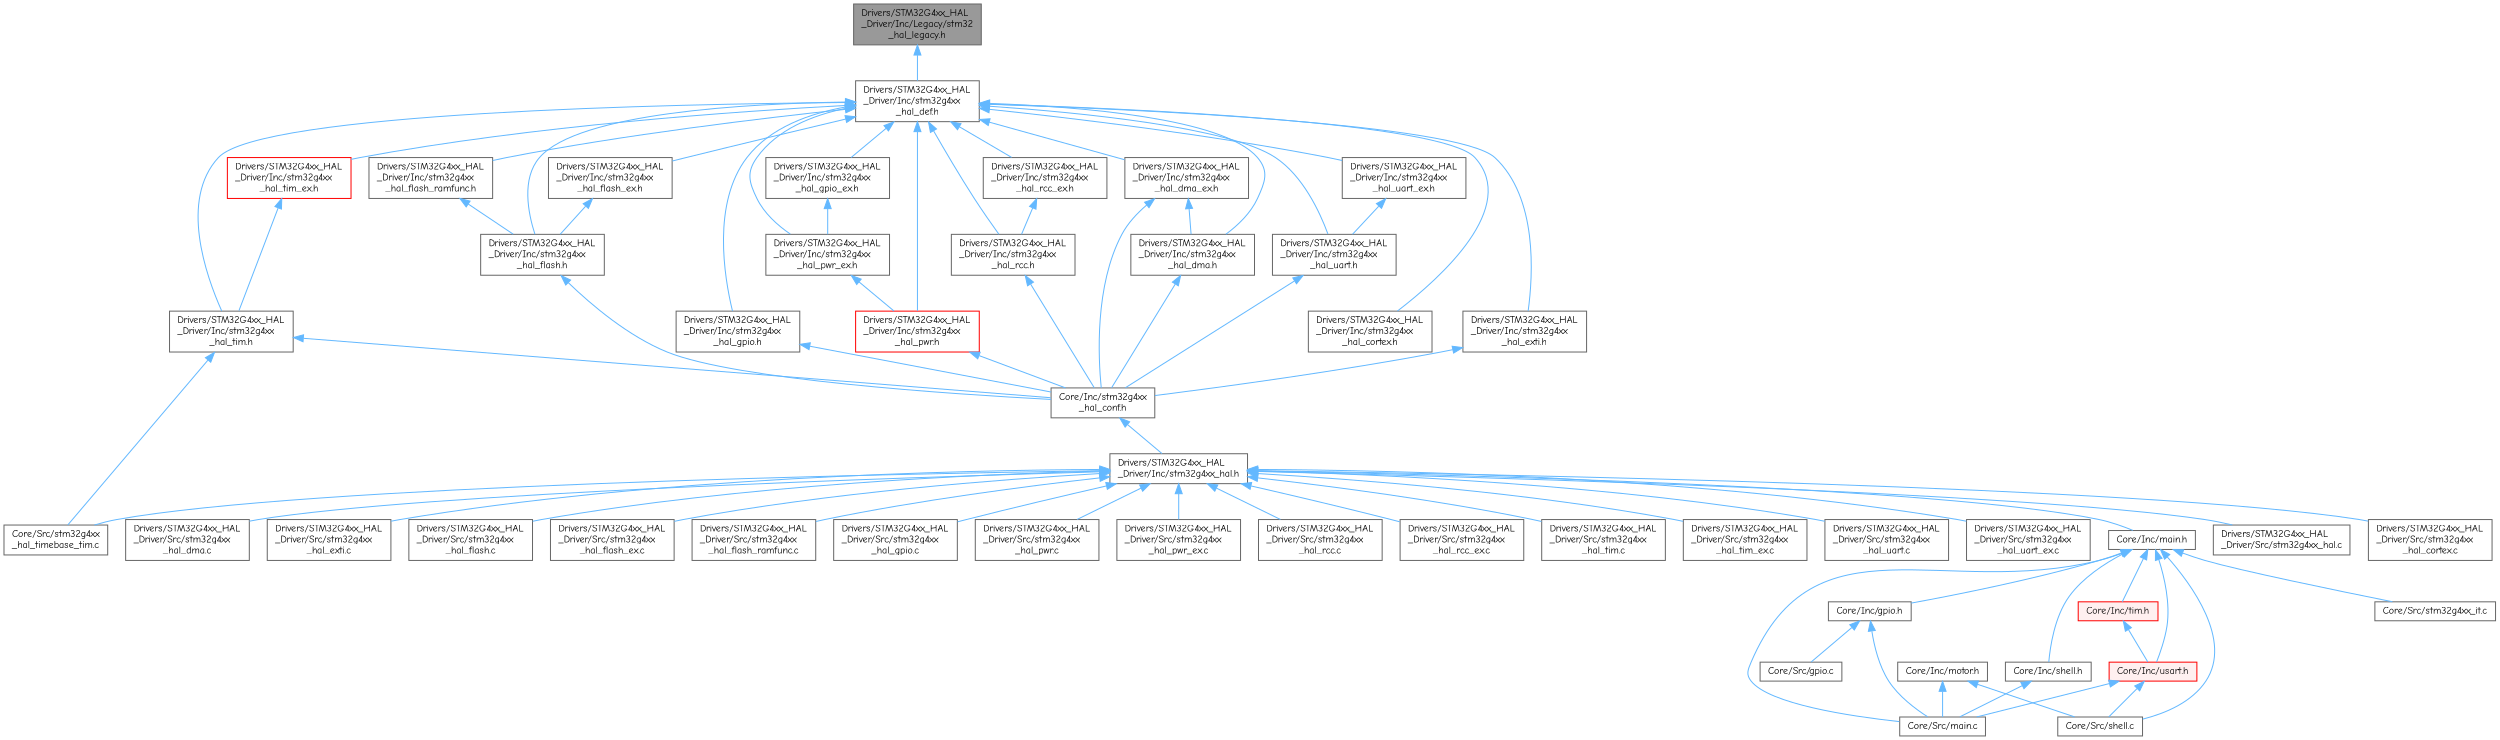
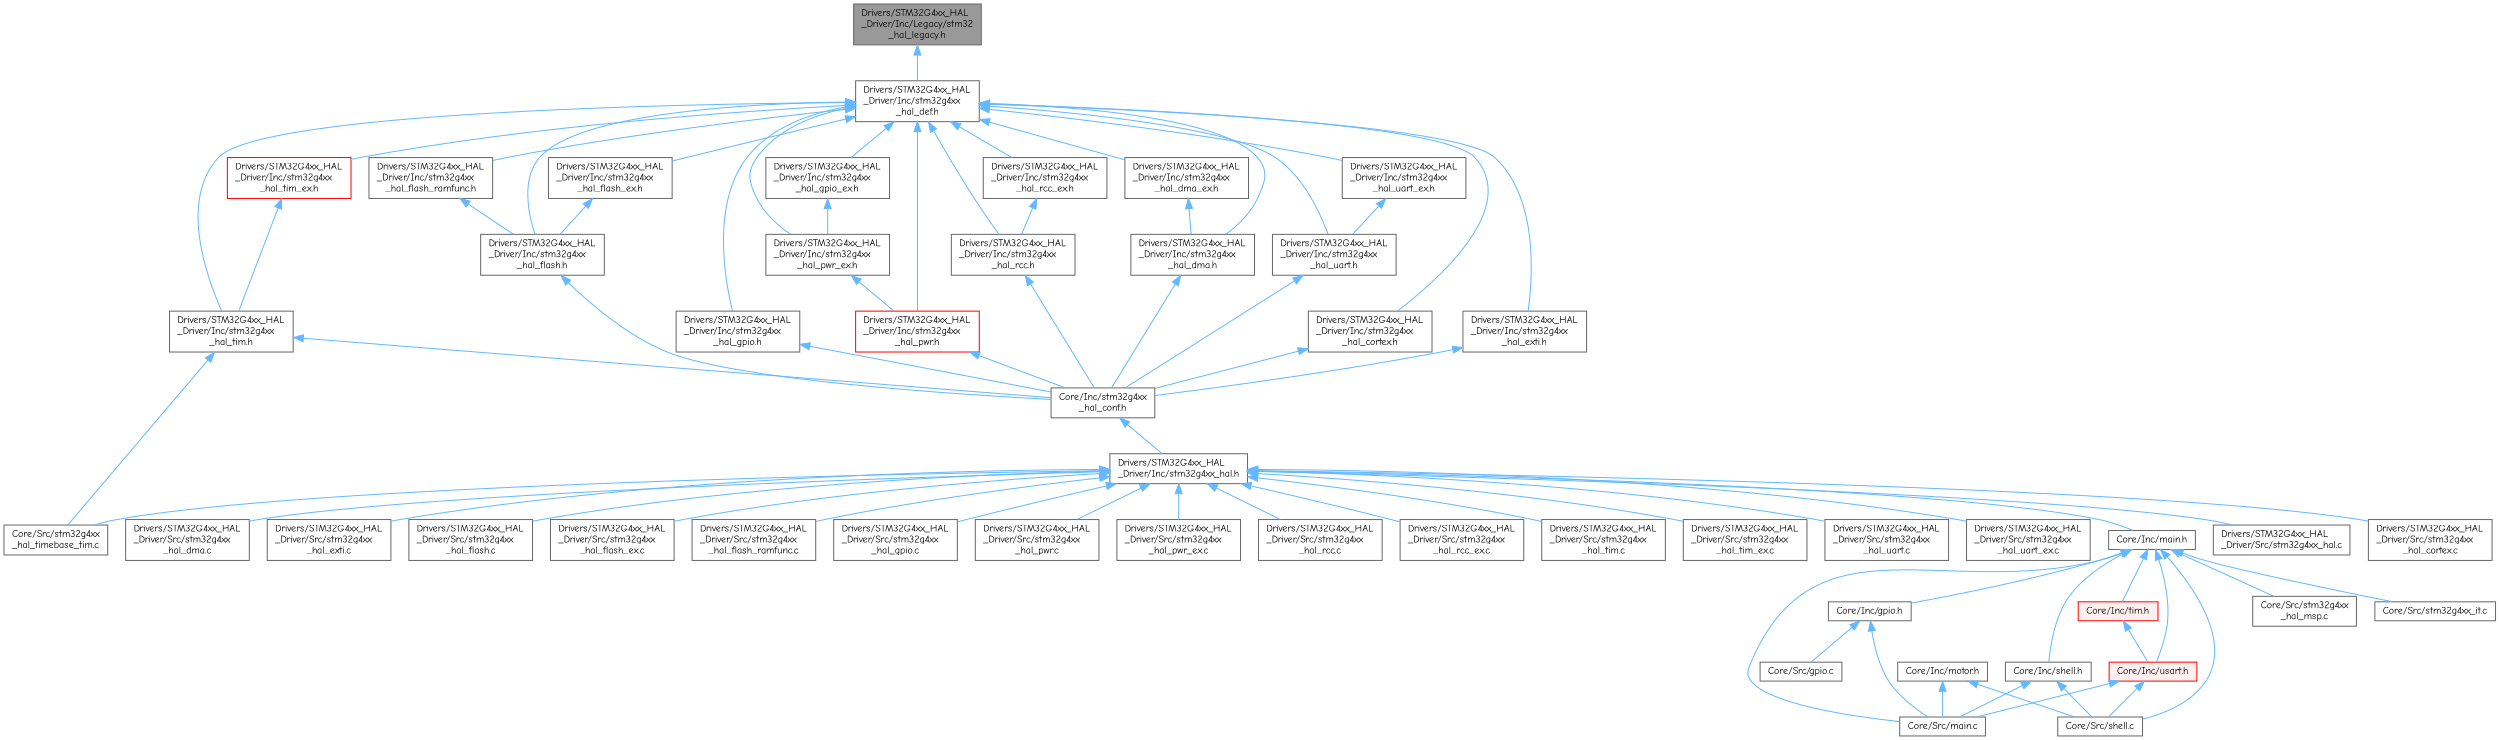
(1104, 290) -> (1227, 370)
none -> (2305, 611)
none -> (2078, 703)
